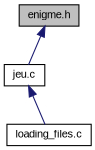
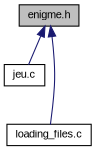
(39, 110) -> (55, 81)
